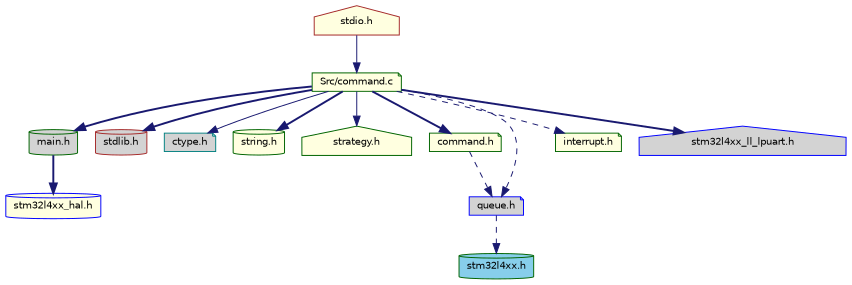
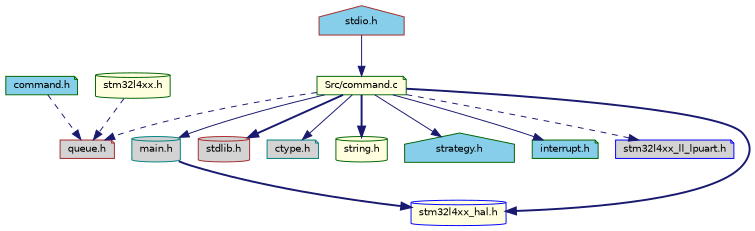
(357, 22) -> (362, 22)
(197, 101) -> (256, 113)
(407, 110) -> (710, 120)
(538, 110) -> (518, 115)
(512, 118) -> (464, 115)
(53, 142) -> (156, 149)
(357, 142) -> (460, 149)
(465, 142) -> (42, 86)
(588, 142) -> (565, 149)
(743, 142) -> (675, 149)
(496, 206) -> (87, 149)
(496, 229) -> (112, 115)
(496, 266) -> (133, 86)
